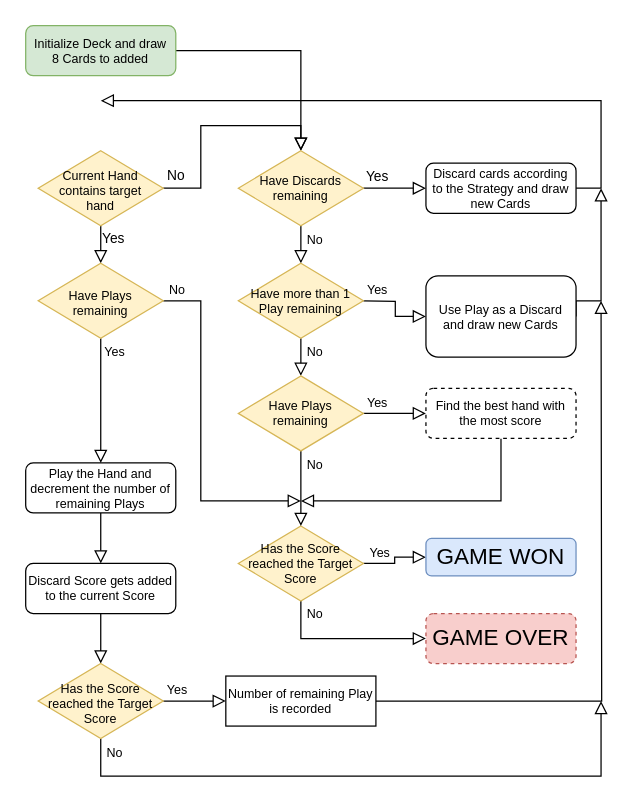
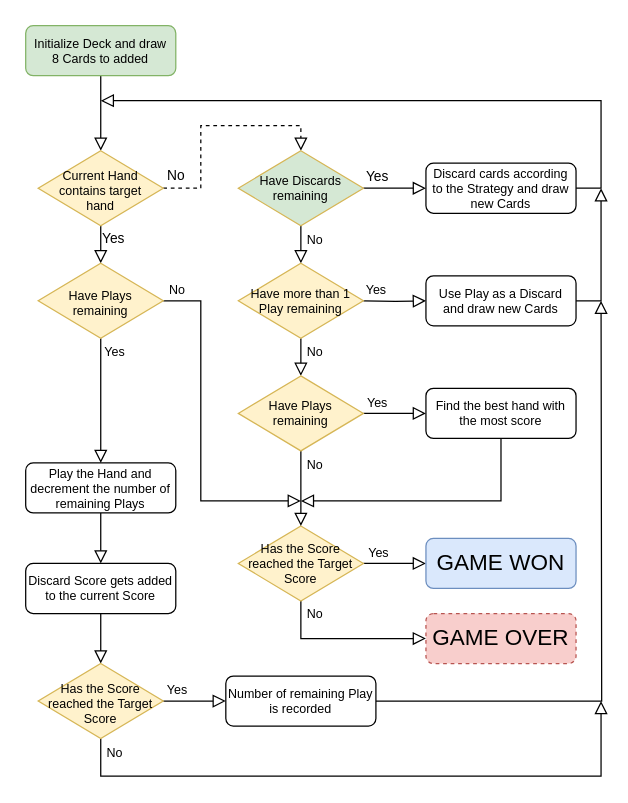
(275, 51) -> (101, 107)
(201, 126) -> (201, 126)
(301, 188) -> (301, 188)
(501, 316) -> (501, 301)
(501, 413) -> (501, 413)
(501, 557) -> (501, 563)
(301, 701) -> (301, 701)
